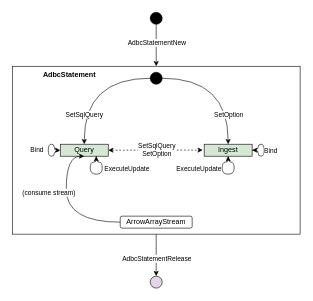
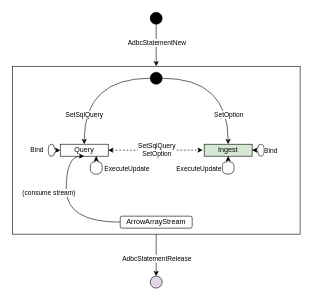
(69, 75) -> none
(84, 150) -> (84, 150)
